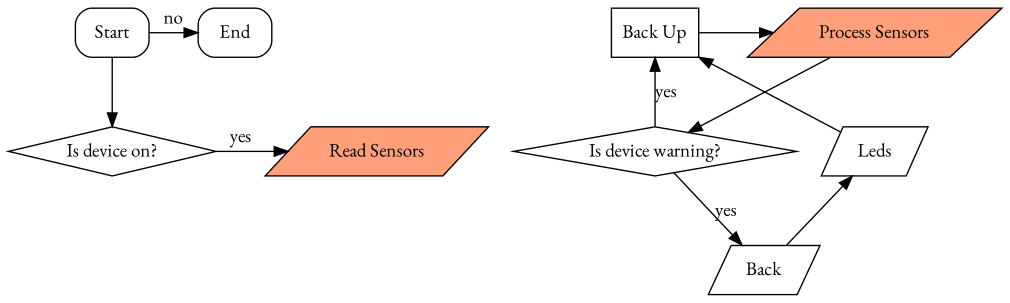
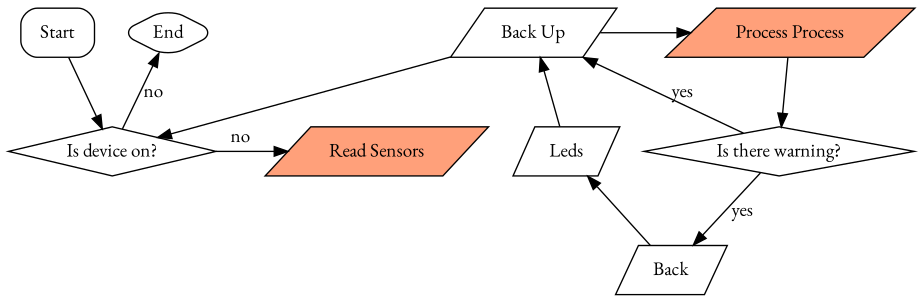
(166, 33) -> (138, 97)
(235, 33) -> (168, 33)
(655, 33) -> (534, 33)
(875, 33) -> (790, 33)
none -> (311, 95)
(241, 137) -> (241, 137)
(655, 151) -> (779, 151)
